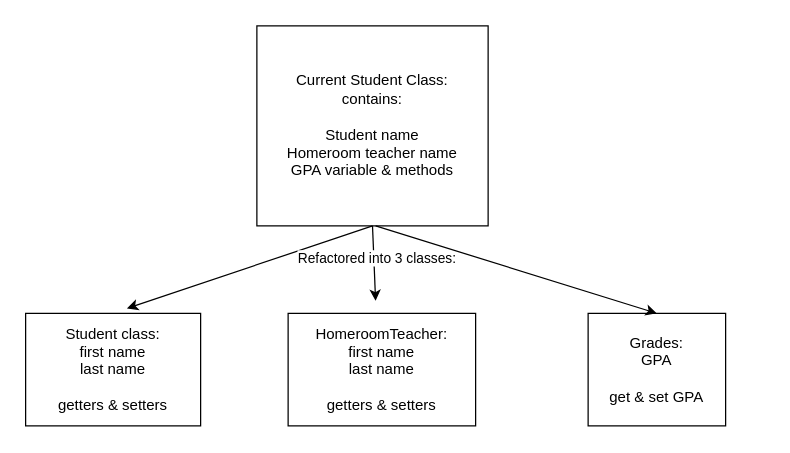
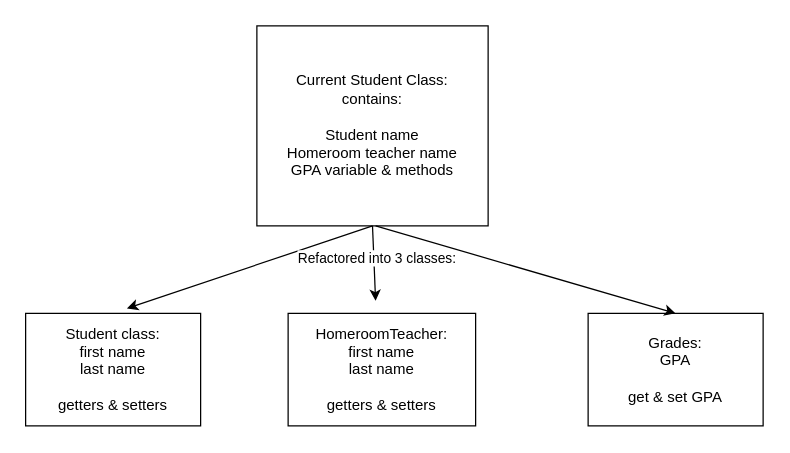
(657, 369) -> (676, 369)
